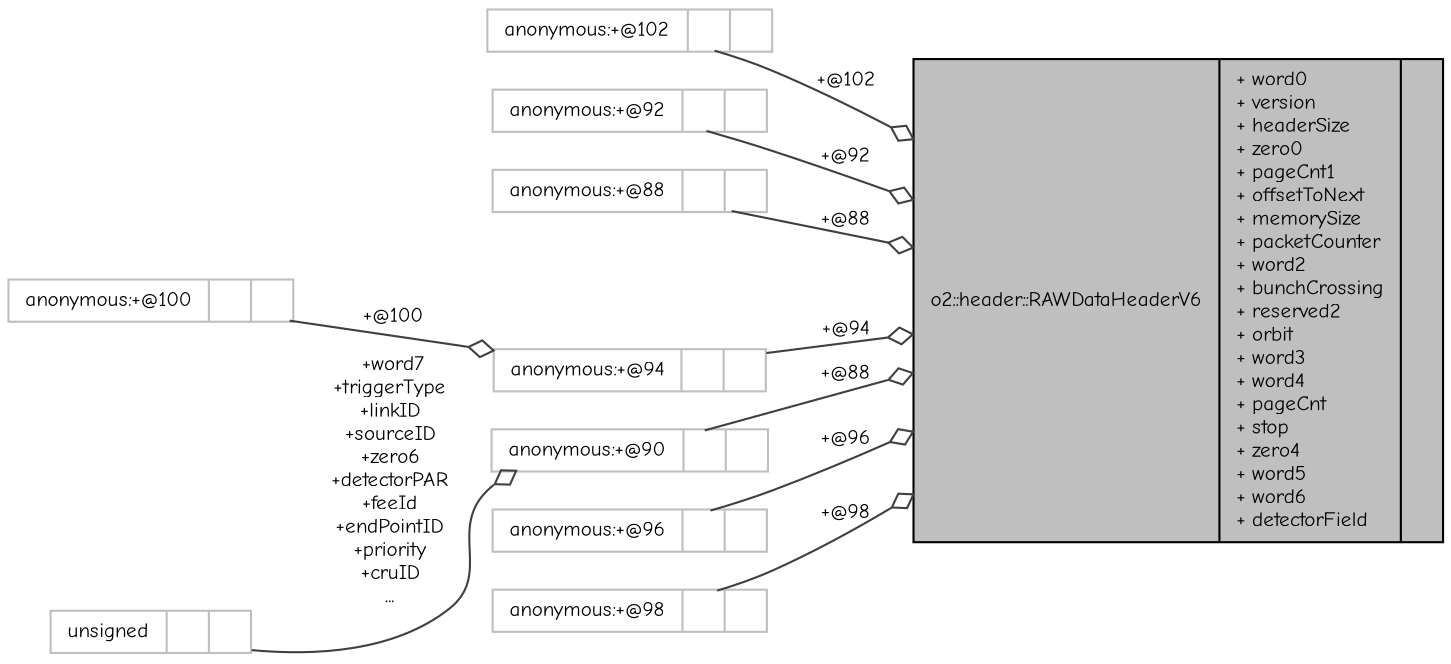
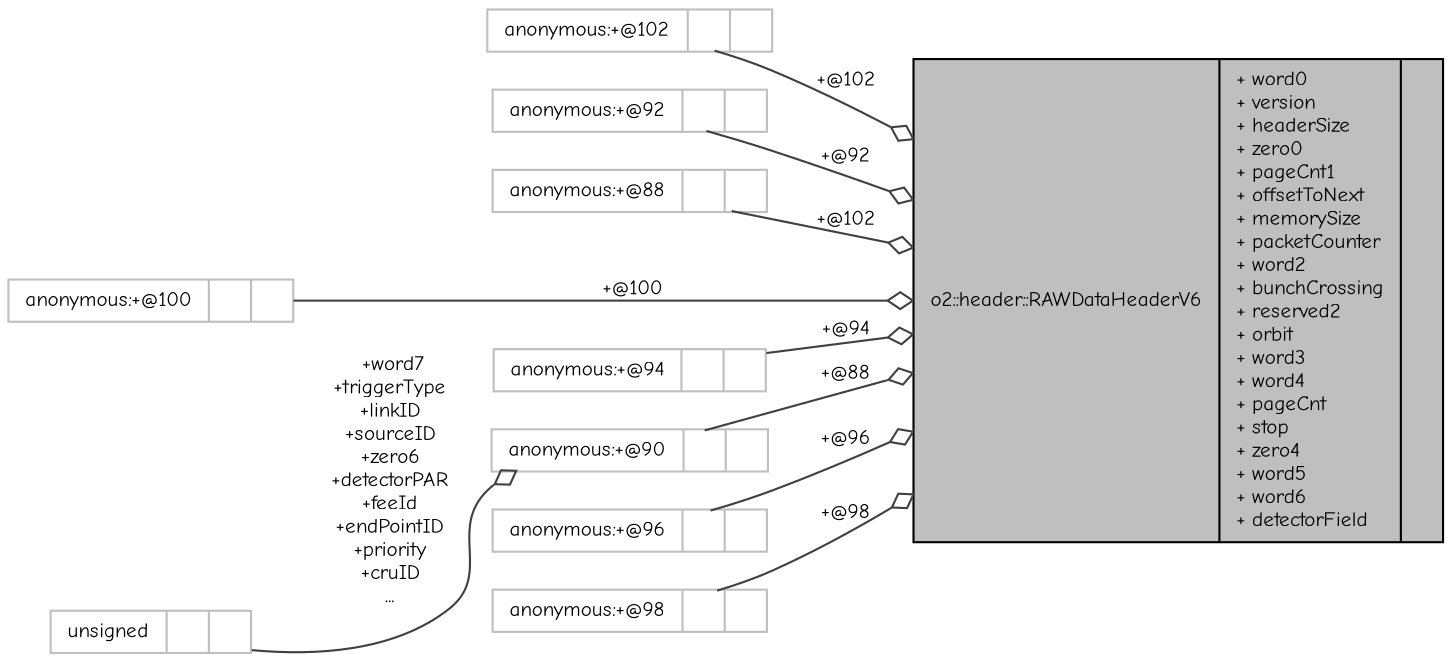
(843, 219) -> (843, 219)
(379, 334) -> (590, 301)
